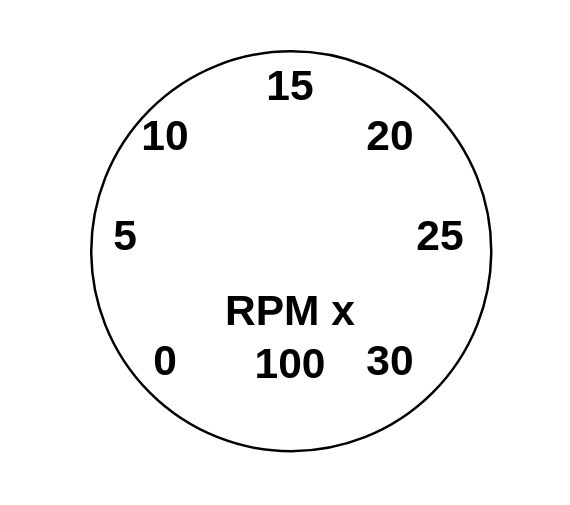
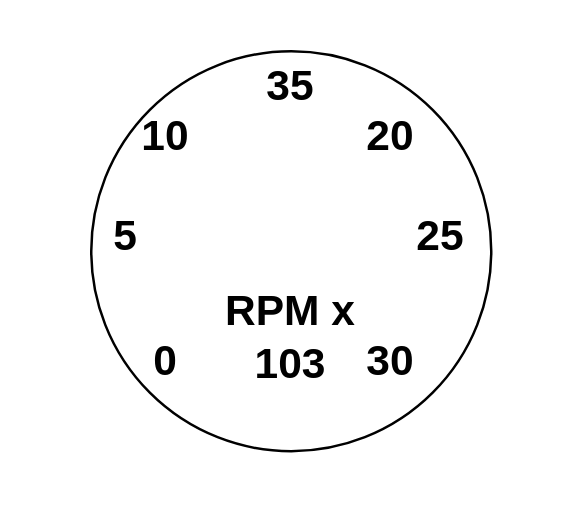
(291, 89) -> (291, 89)
(291, 339) -> (291, 339)
